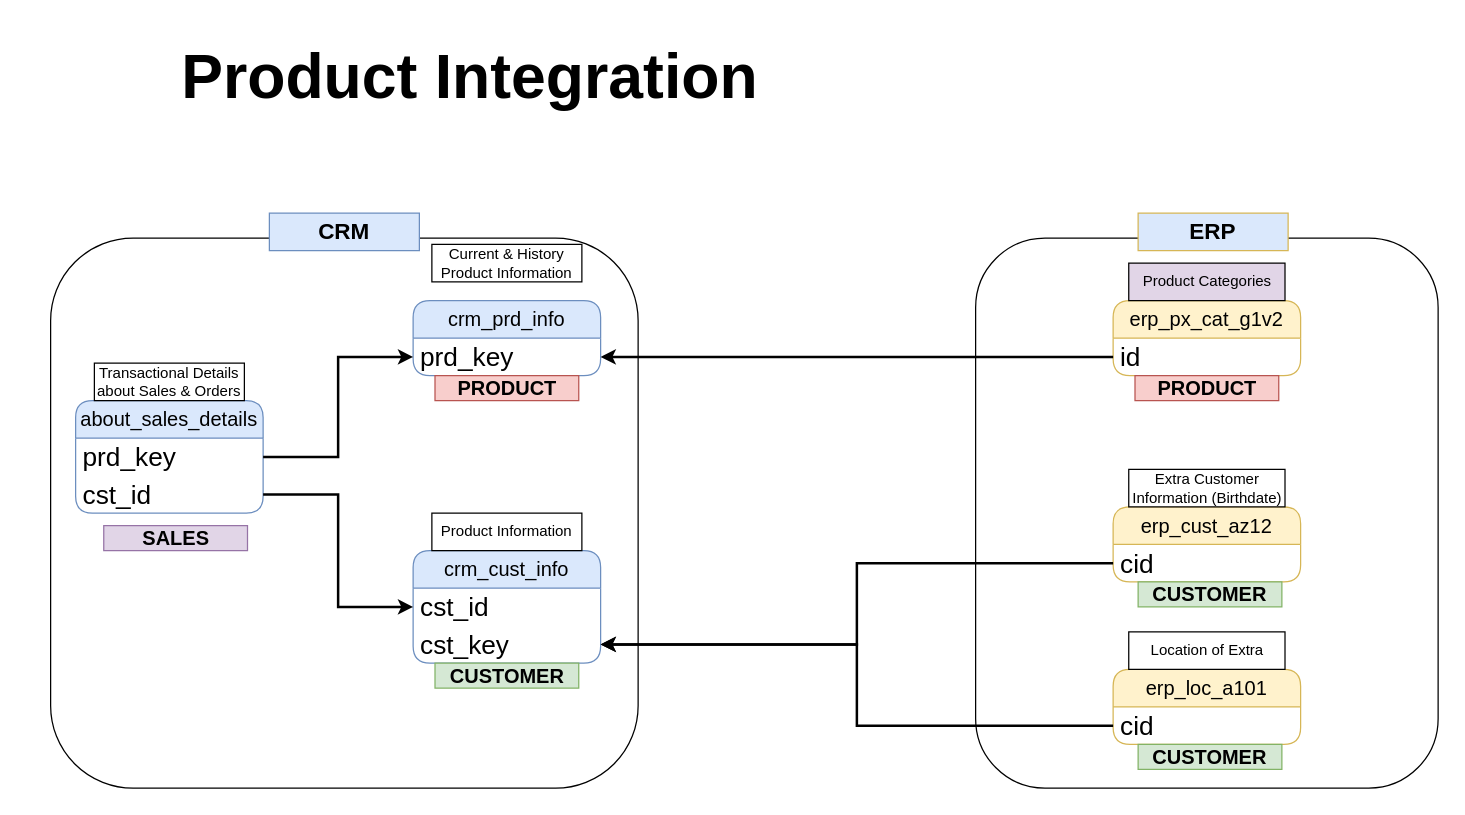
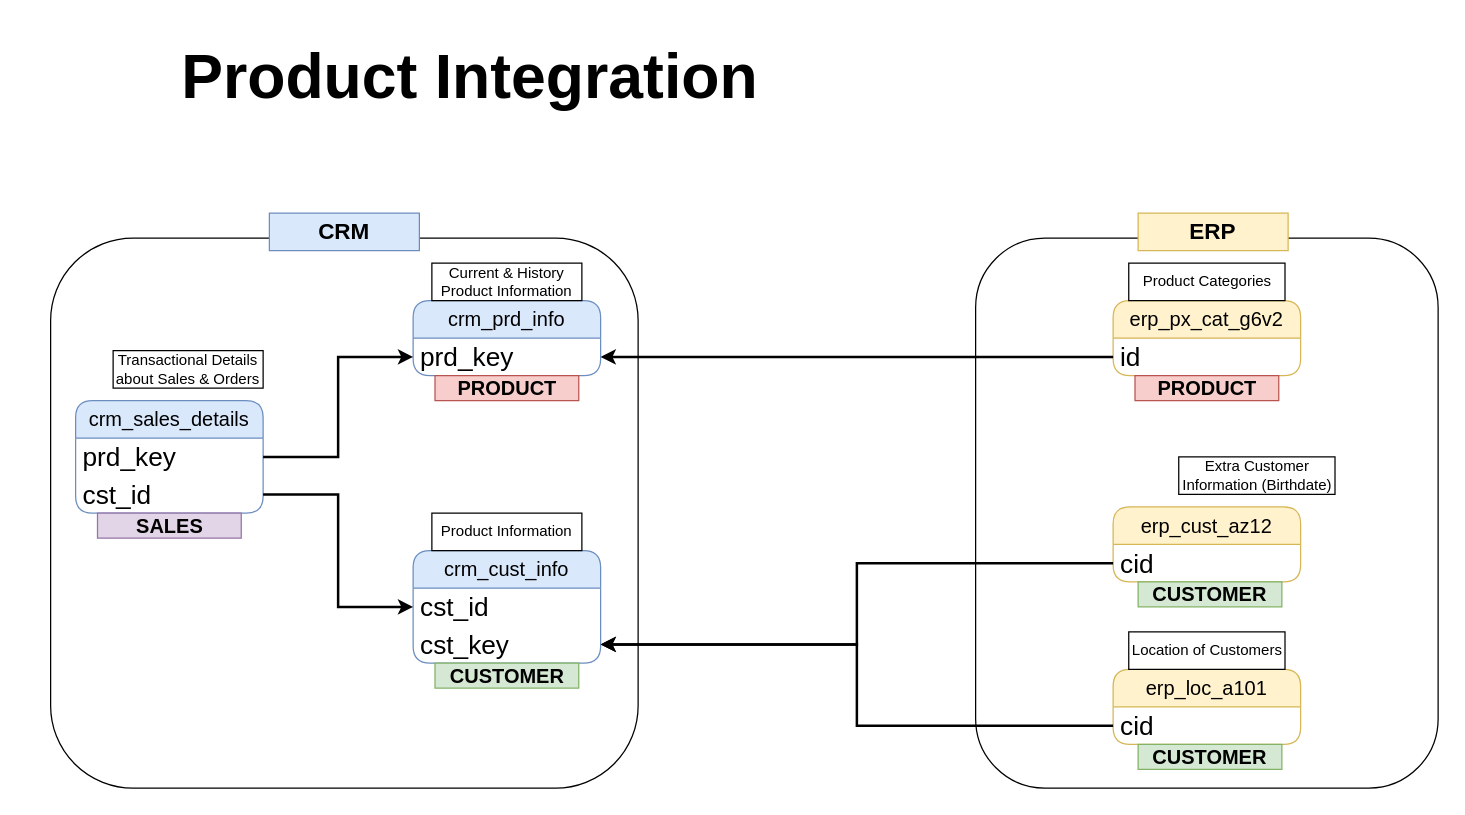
(1213, 232) -> (1213, 232)
(507, 263) -> (507, 282)
(1207, 282) -> (1207, 282)
(1207, 319) -> (1207, 319)
(169, 382) -> (188, 369)
(169, 419) -> (169, 419)
(1207, 488) -> (1257, 476)
(176, 538) -> (169, 526)
(1208, 651) -> (1208, 651)
